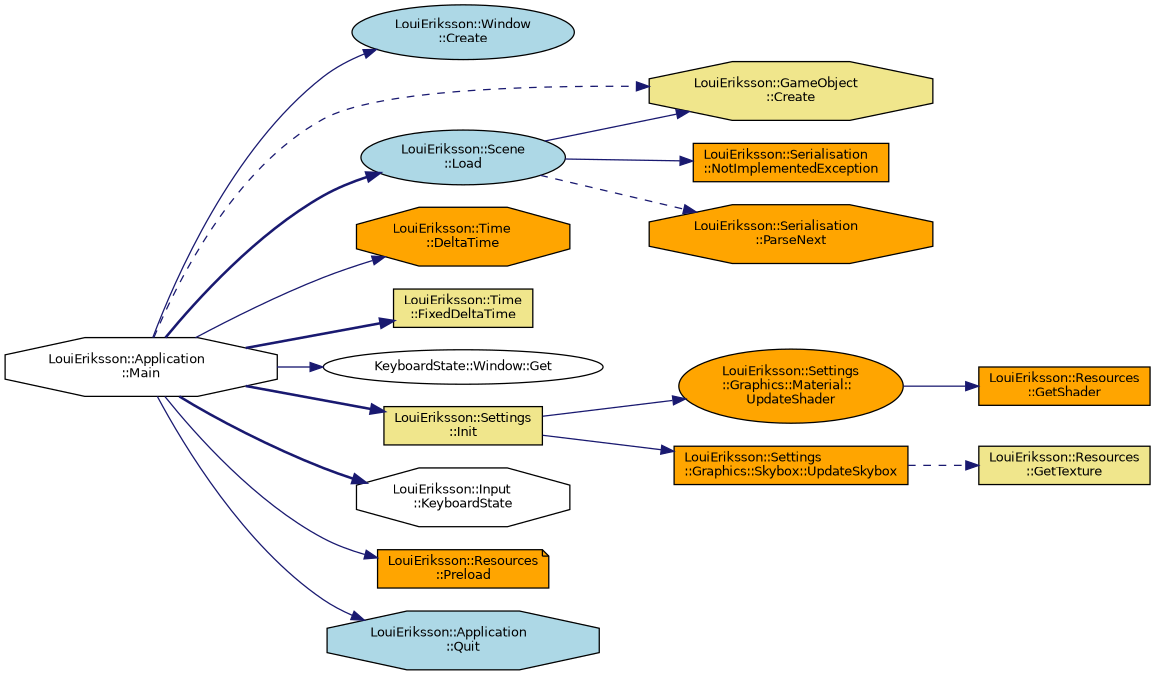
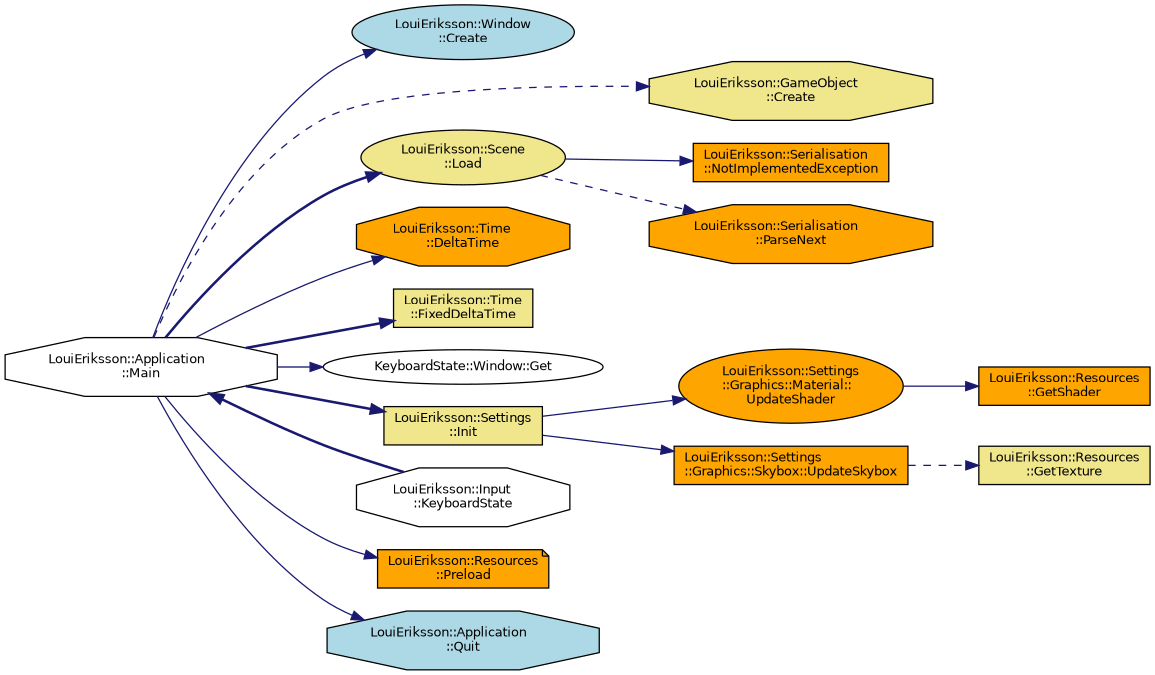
(611, 128) -> none
(463, 157) -> (463, 157)
(264, 442) -> (311, 440)
